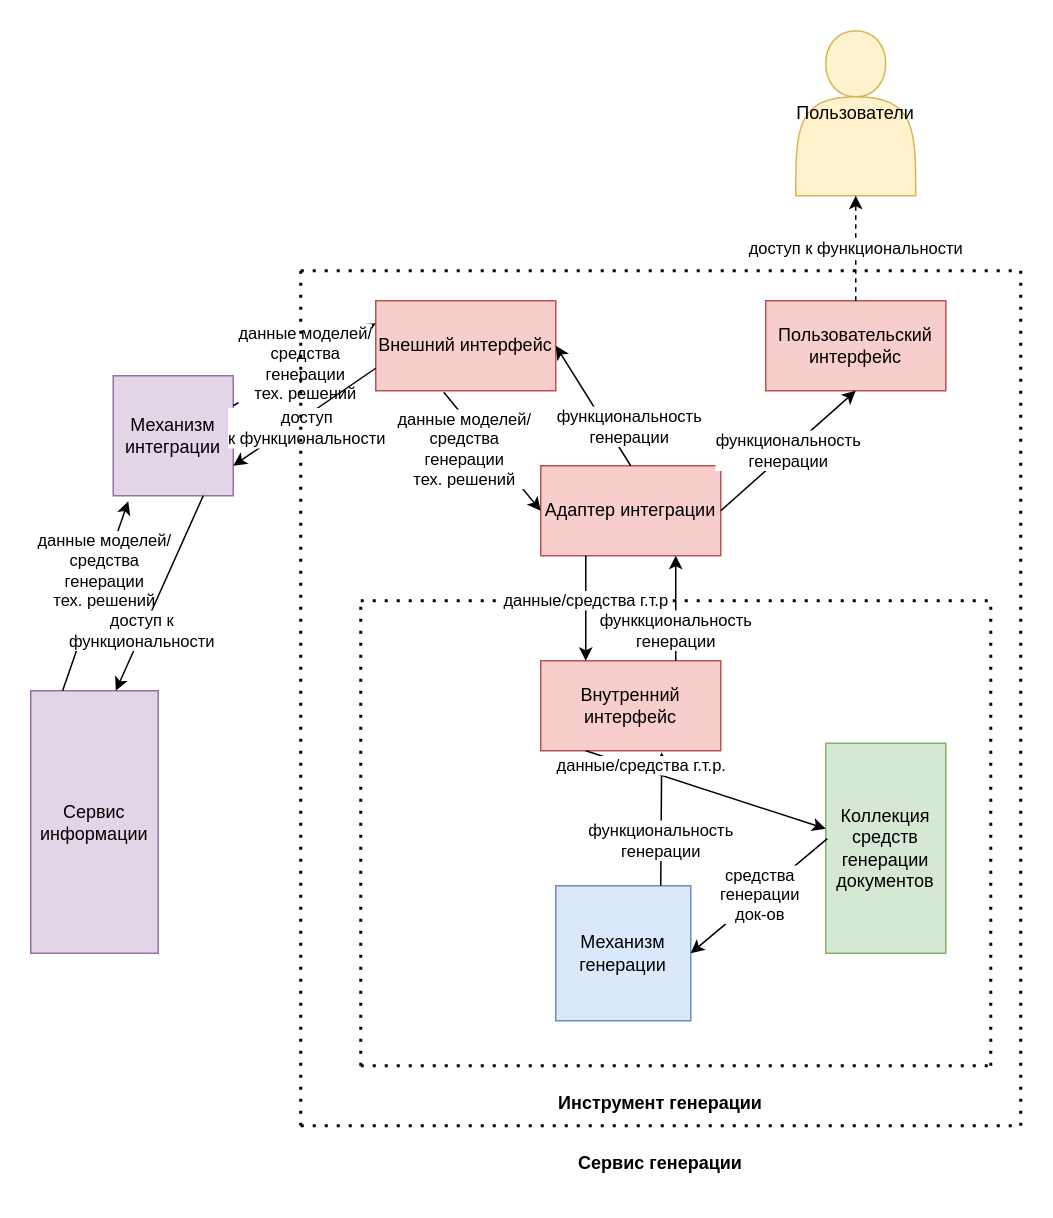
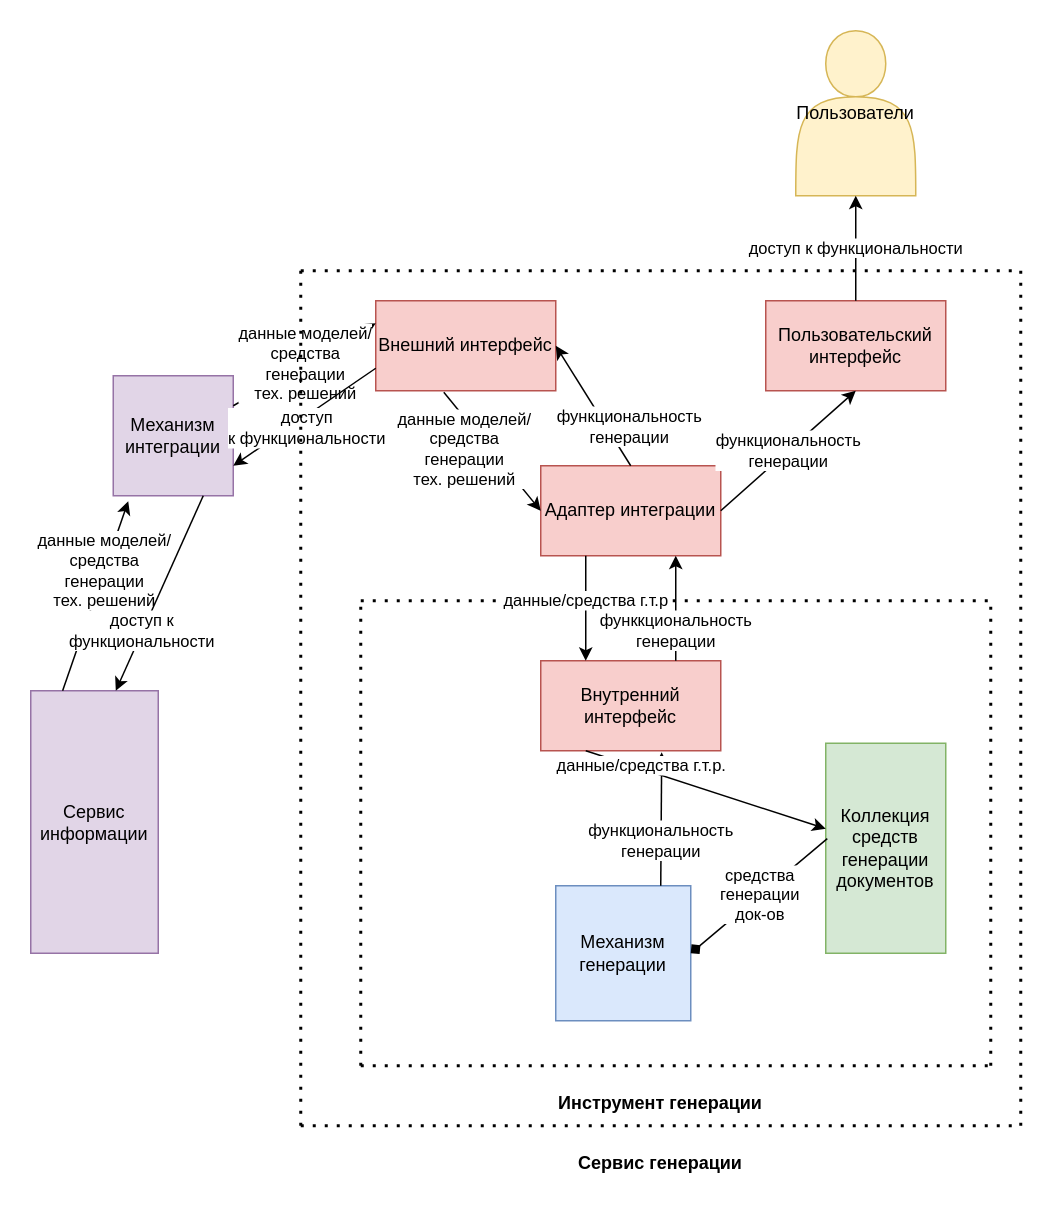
(856, 277) -> (856, 277)
(699, 946) -> (700, 946)
